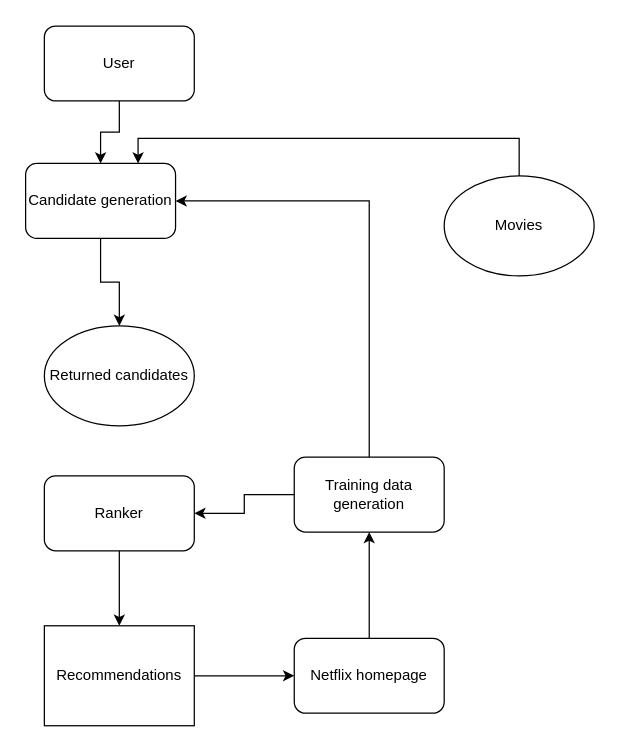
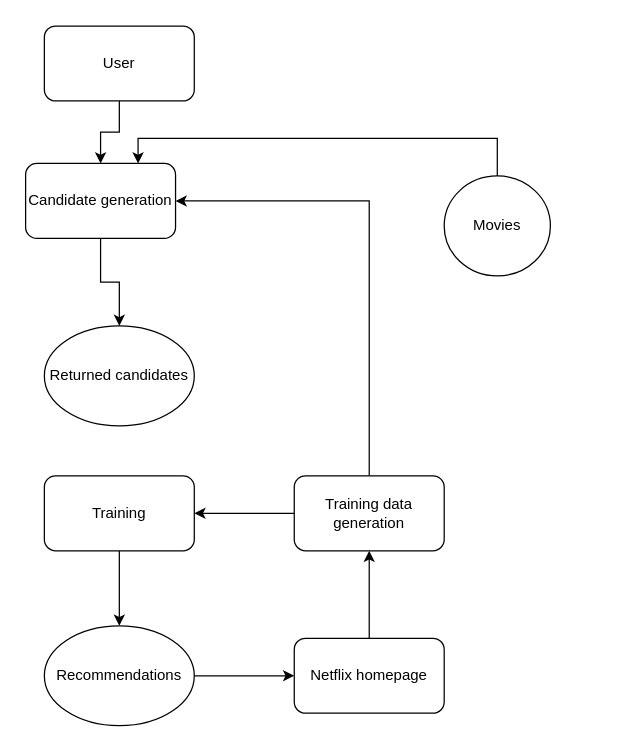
(519, 226) -> (498, 226)
(369, 494) -> (369, 513)
(119, 513) -> (119, 513)
(119, 676) -> (119, 676)
